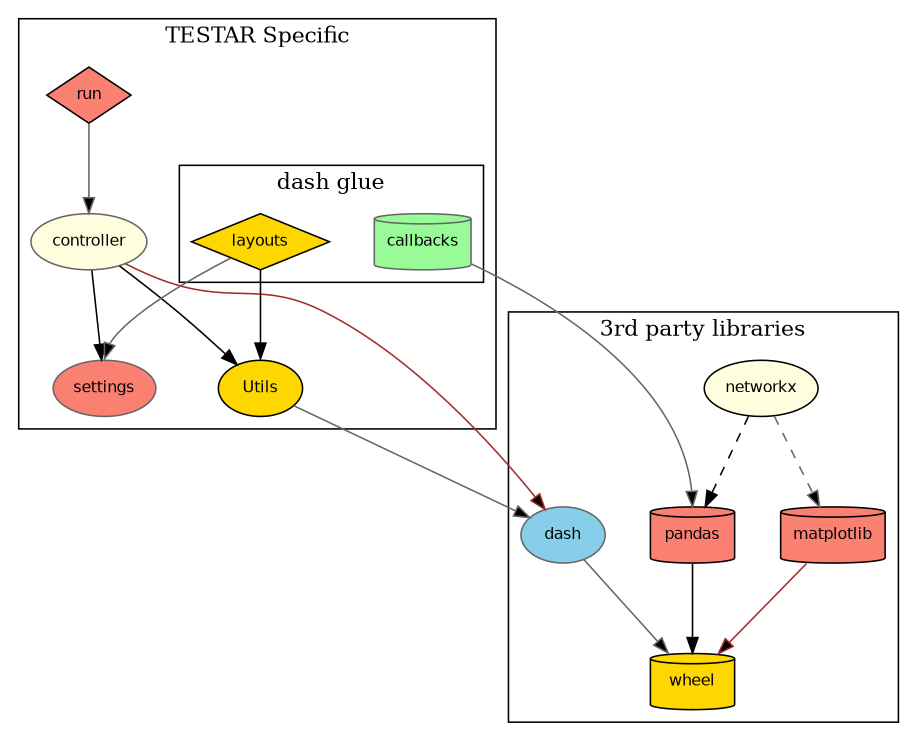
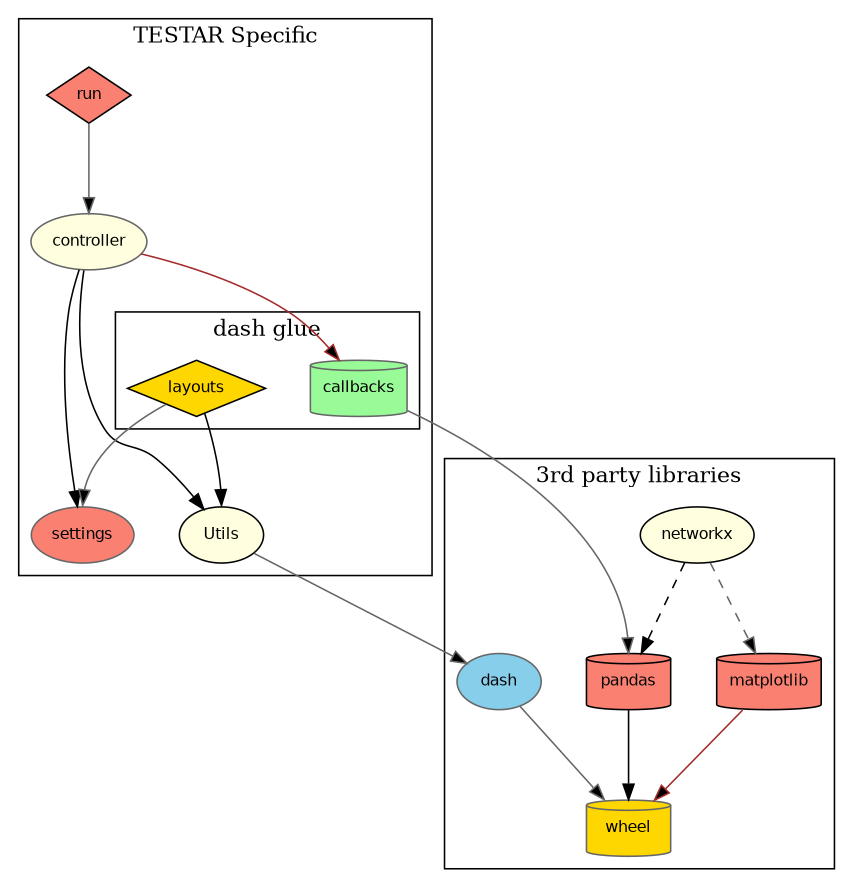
(357, 331) -> (242, 287)
(260, 388) -> (221, 535)
(693, 682) -> (629, 828)
